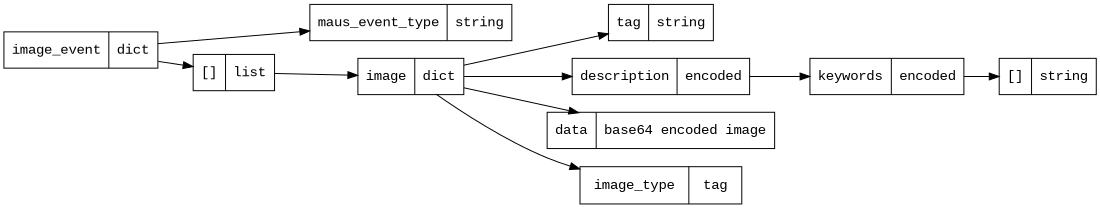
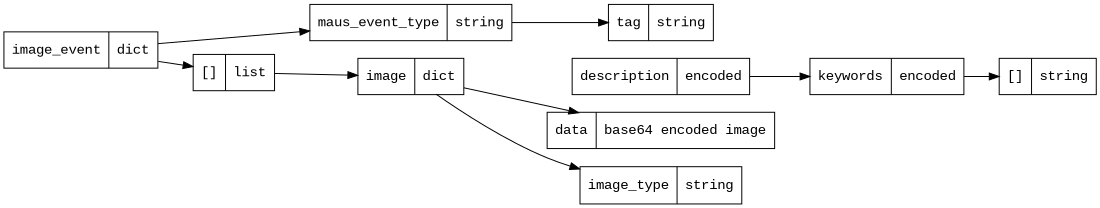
(531, 51) -> (555, 23)
(513, 76) -> none
(715, 185) -> (709, 185)
